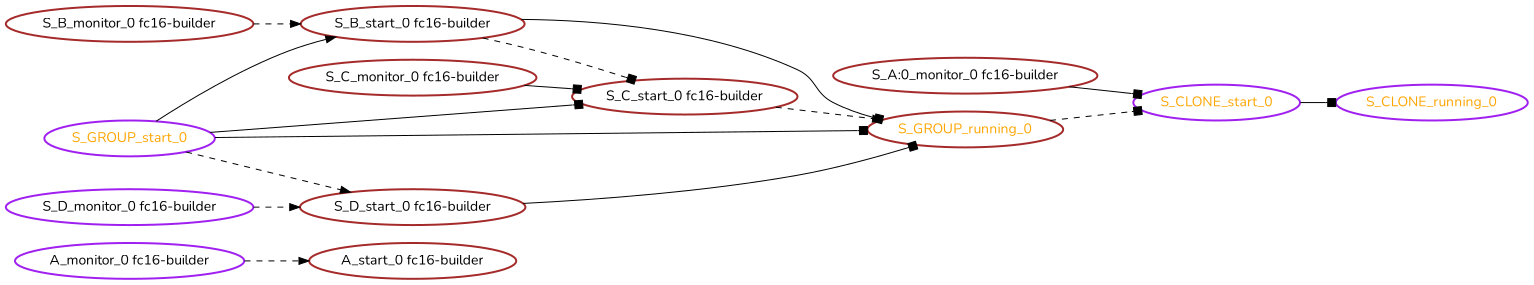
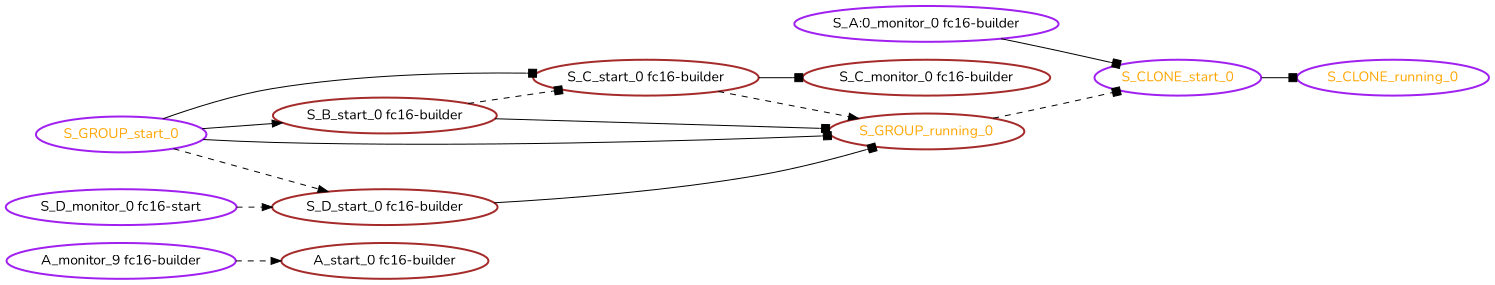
(130, 24) -> none
(965, 76) -> (926, 24)
(548, 87) -> (776, 78)
(130, 207) -> (121, 207)
(130, 261) -> (121, 261)
